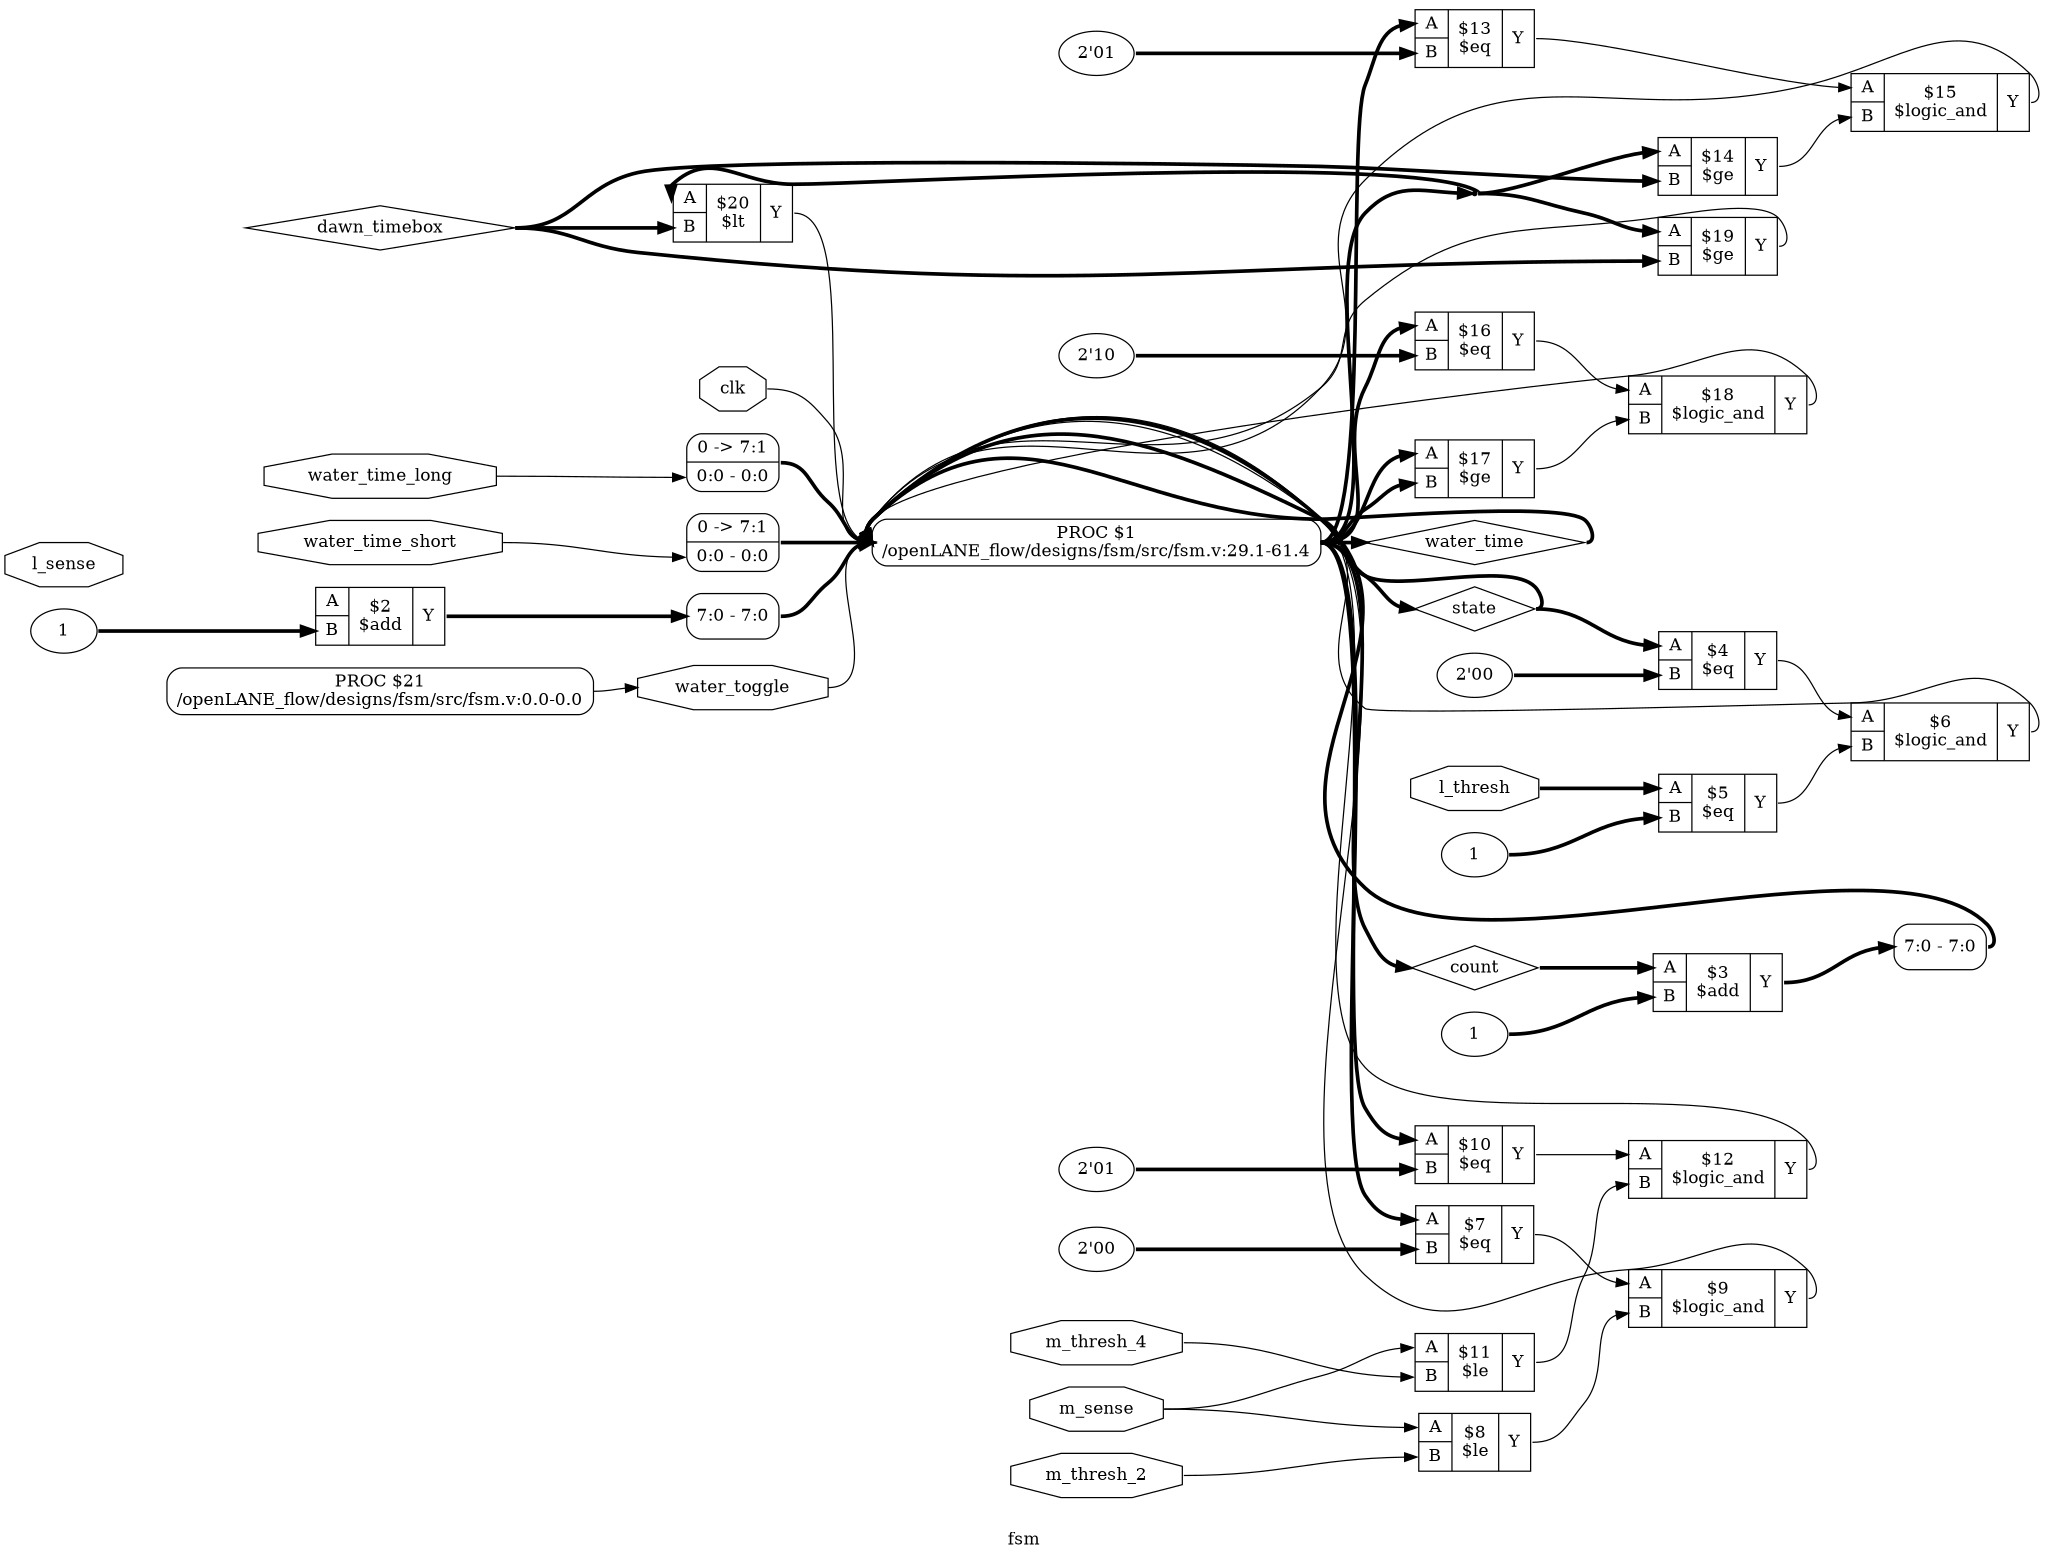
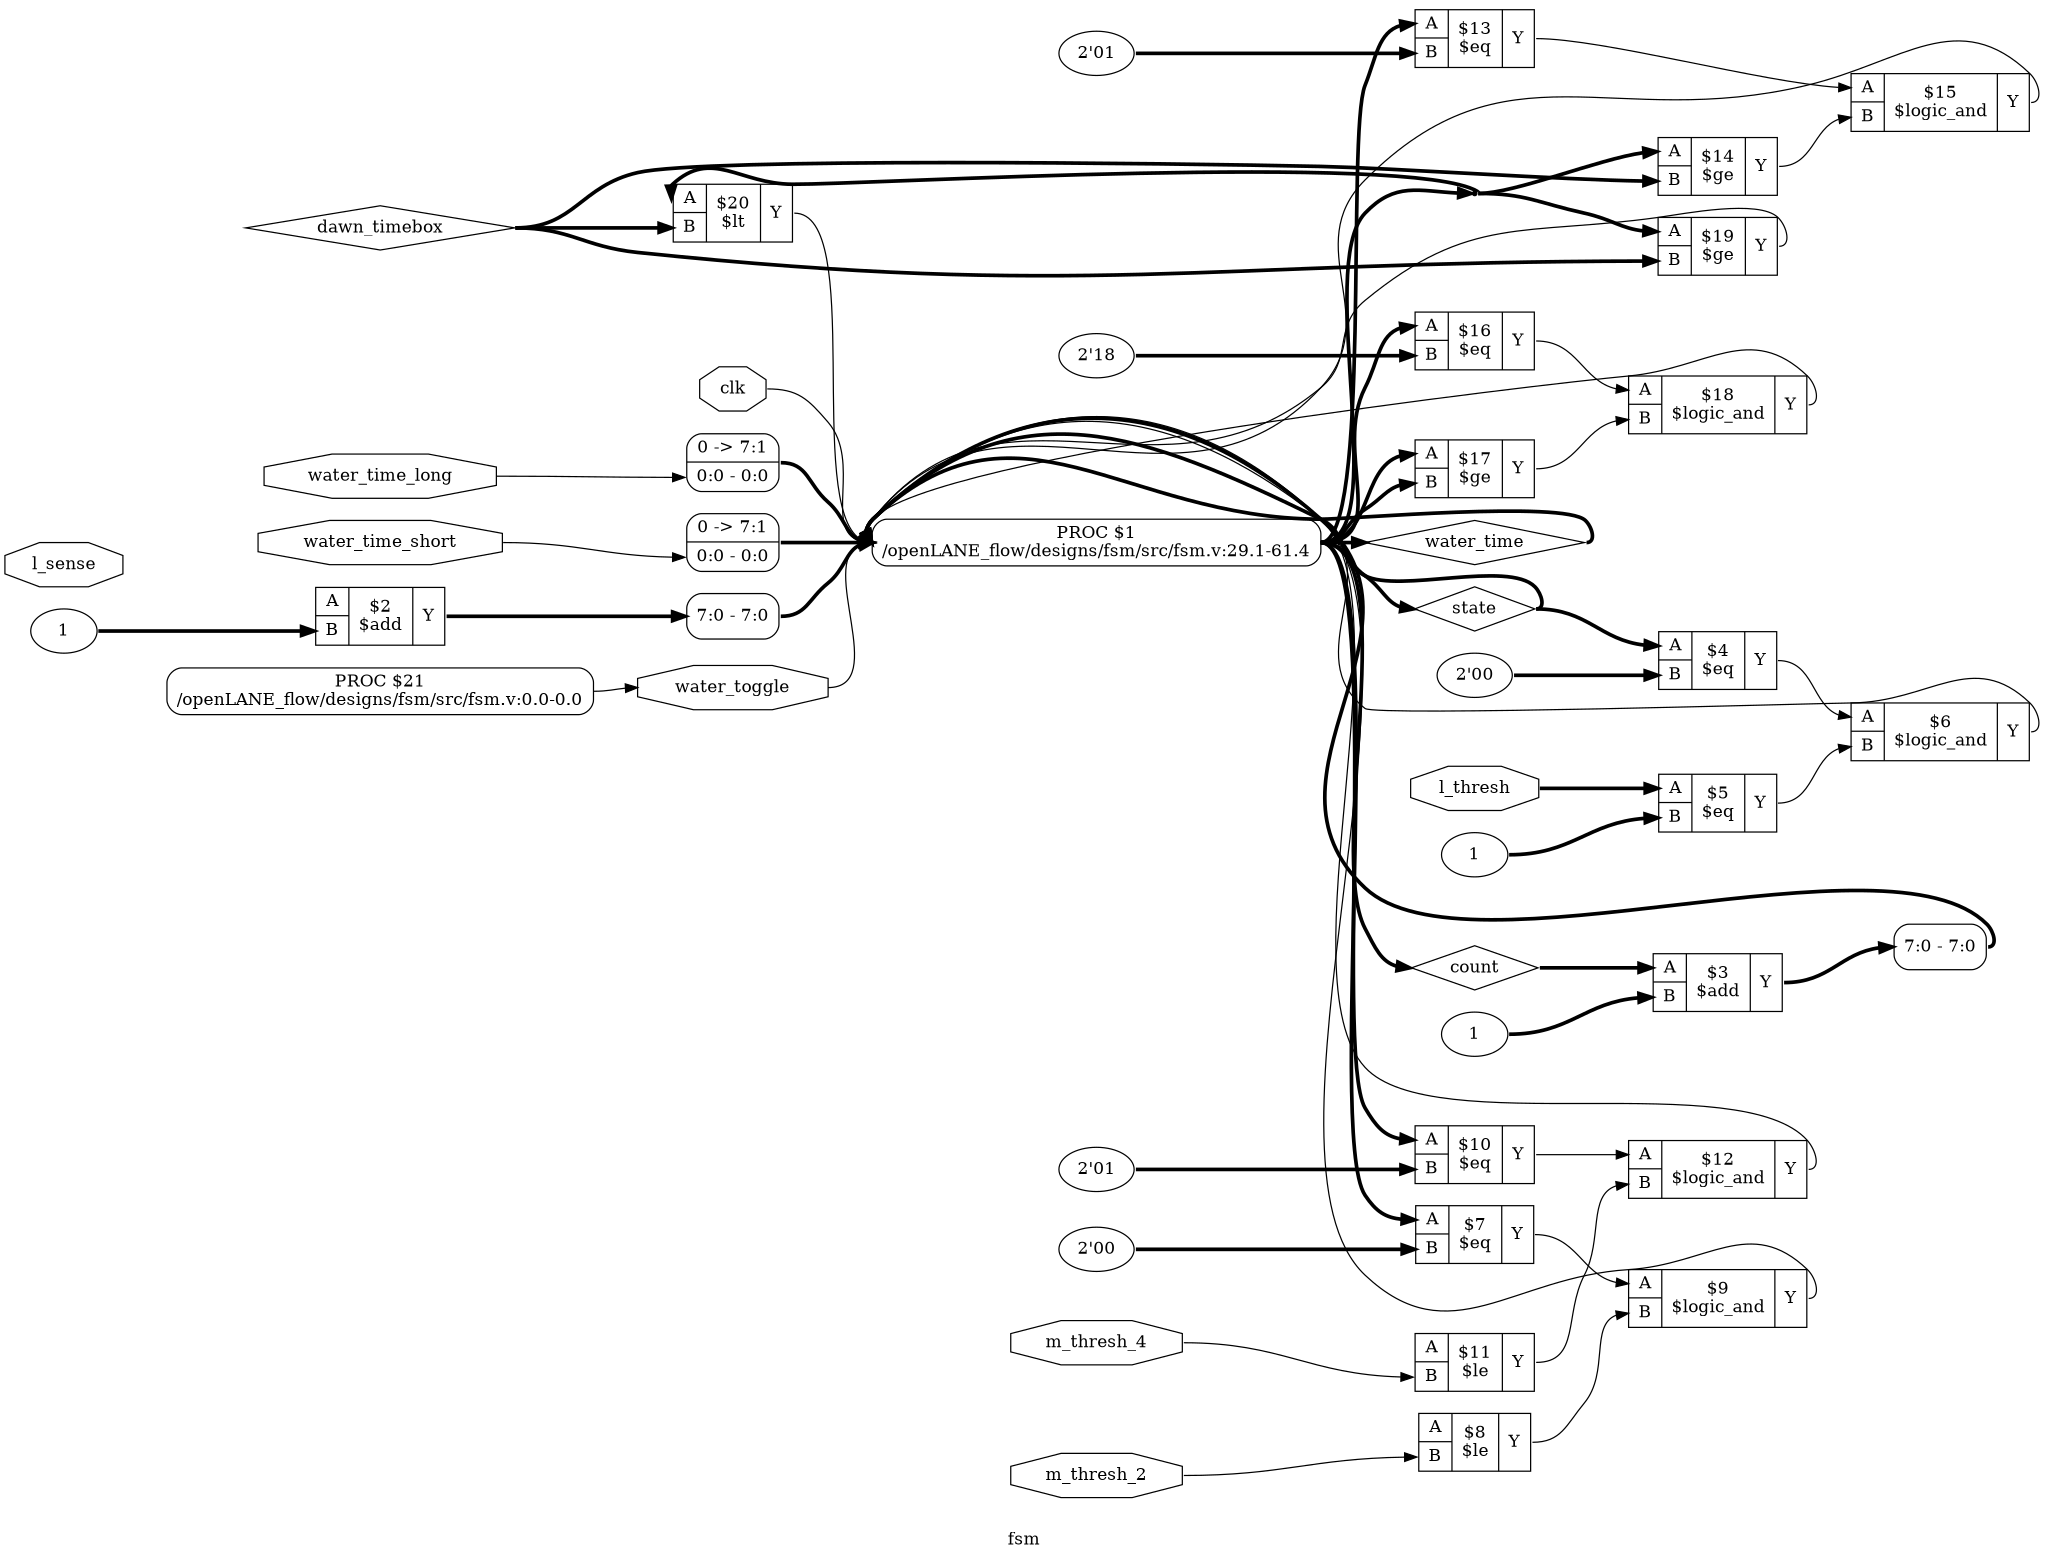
(1097, 356) -> (1097, 356)
(1097, 1409) -> none
